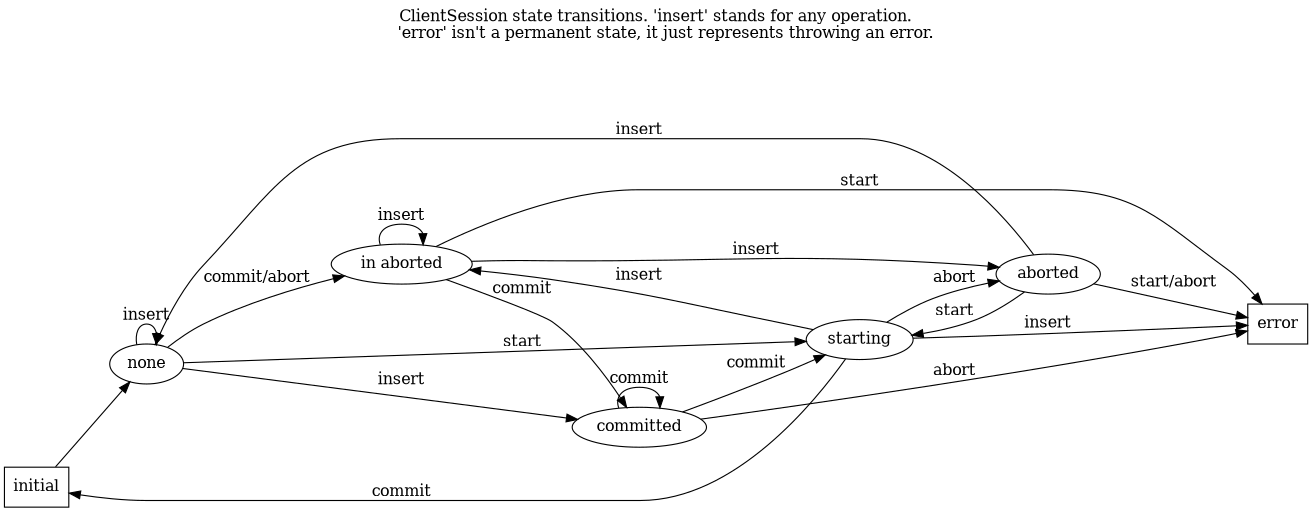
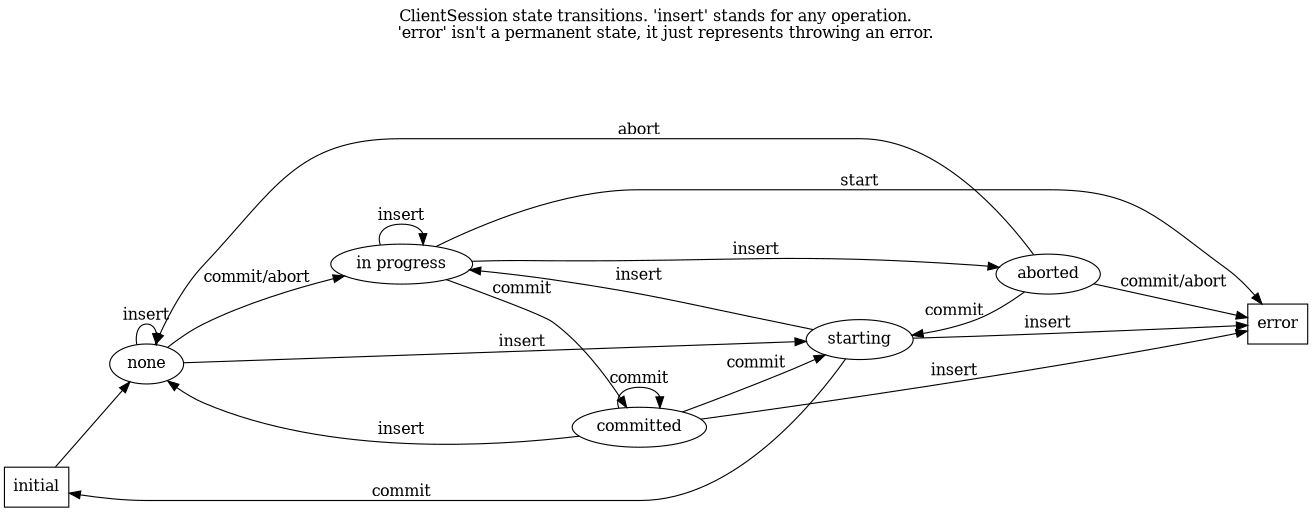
(639, 130) -> (639, 130)
(402, 264) -> (402, 264)
(1174, 282) -> (1174, 282)
(936, 298) -> none
(955, 311) -> (955, 311)
(522, 342) -> (522, 342)
(955, 371) -> (955, 371)
(374, 393) -> (374, 441)
